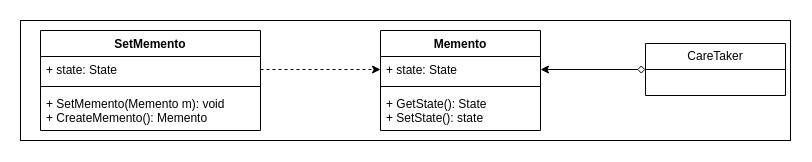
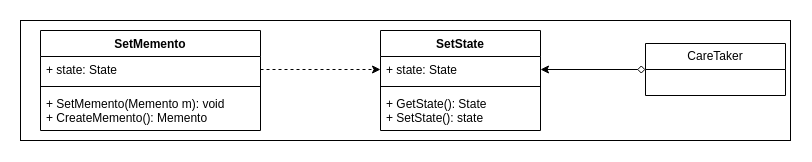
(461, 45) -> (461, 45)
